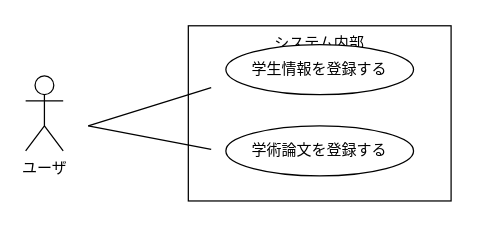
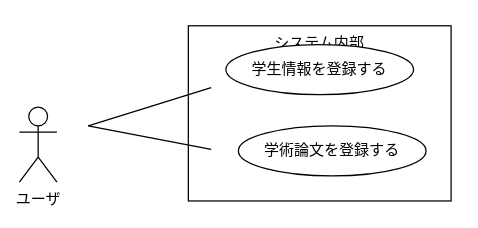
(44, 113) -> (38, 144)
(319, 151) -> (332, 151)
